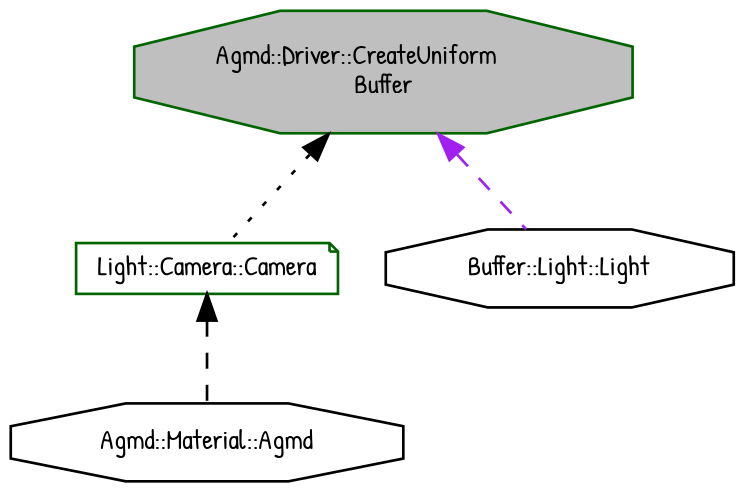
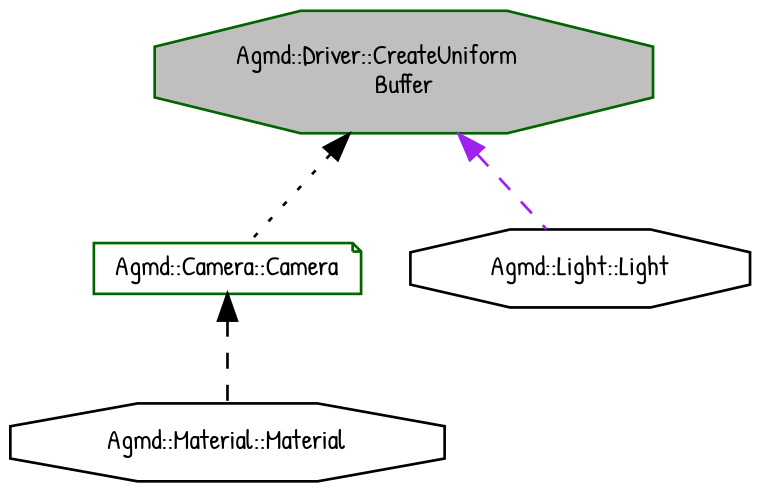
(207, 268) -> (227, 268)
(560, 268) -> (580, 268)
(207, 442) -> (227, 442)
